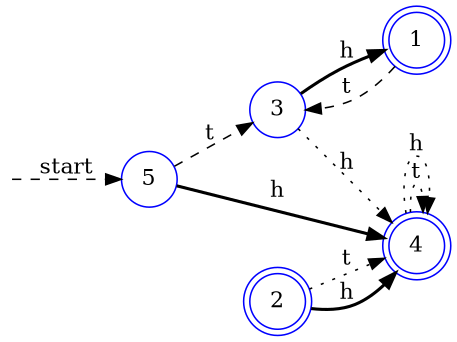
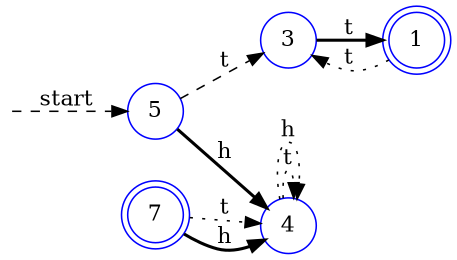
(347, 52) -> (350, 29)
(362, 95) -> (358, 71)
(339, 170) -> none
(417, 246) -> (288, 226)
(278, 301) -> (156, 215)
